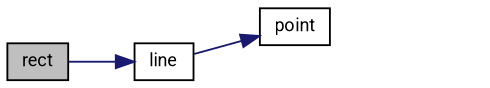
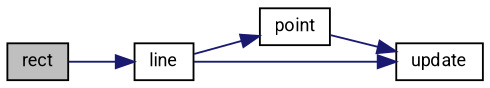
none -> (440, 62)
